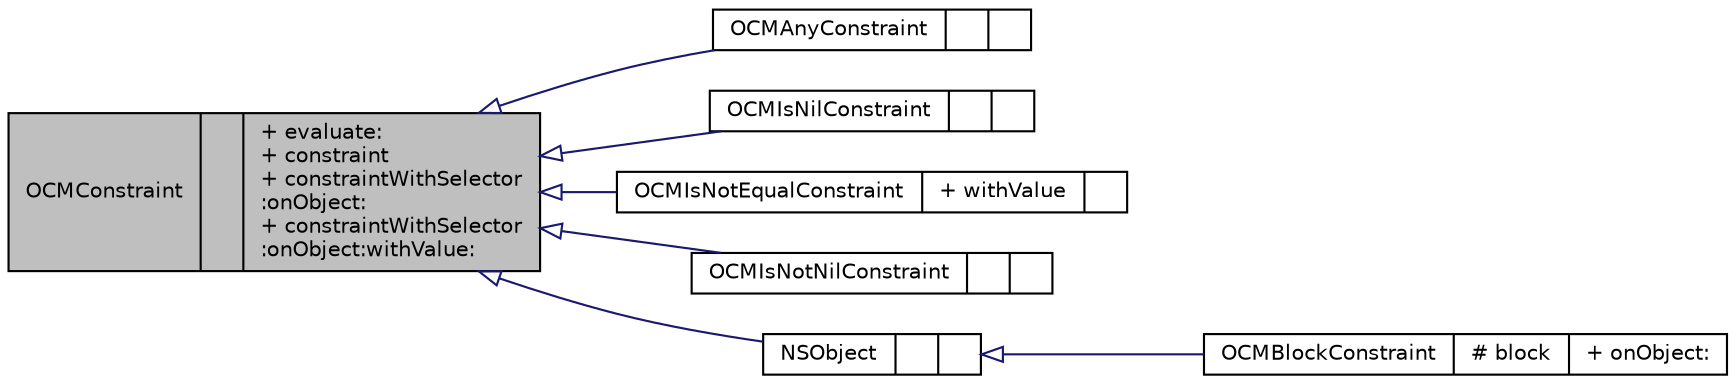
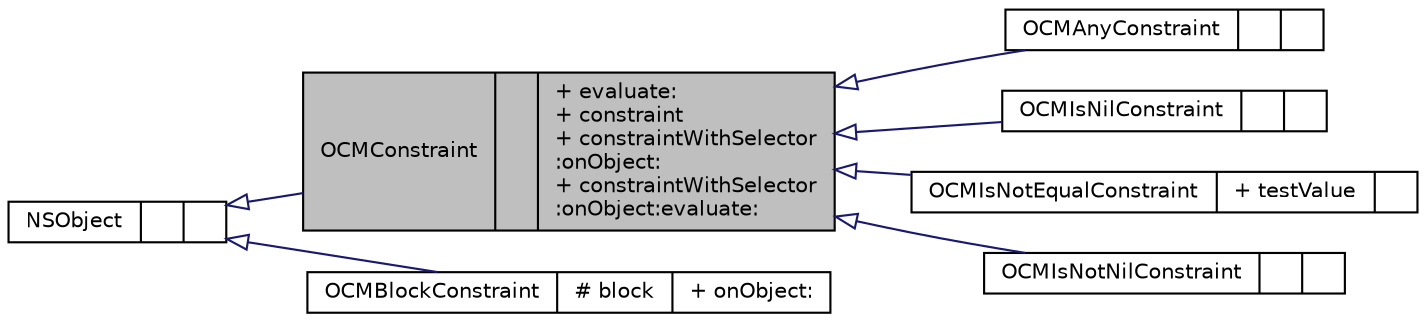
(1003, 191) -> (1296, 191)
(368, 250) -> (657, 209)
(629, 317) -> (275, 197)
